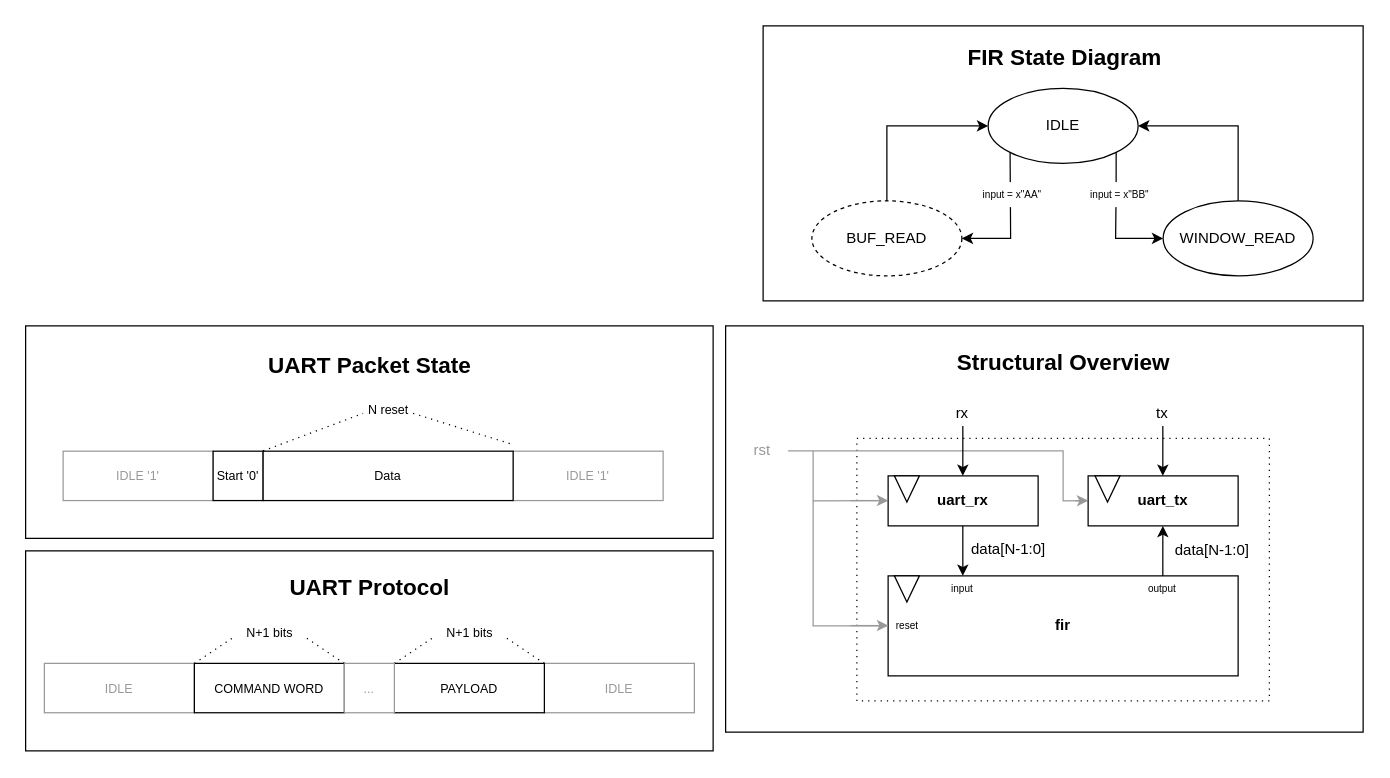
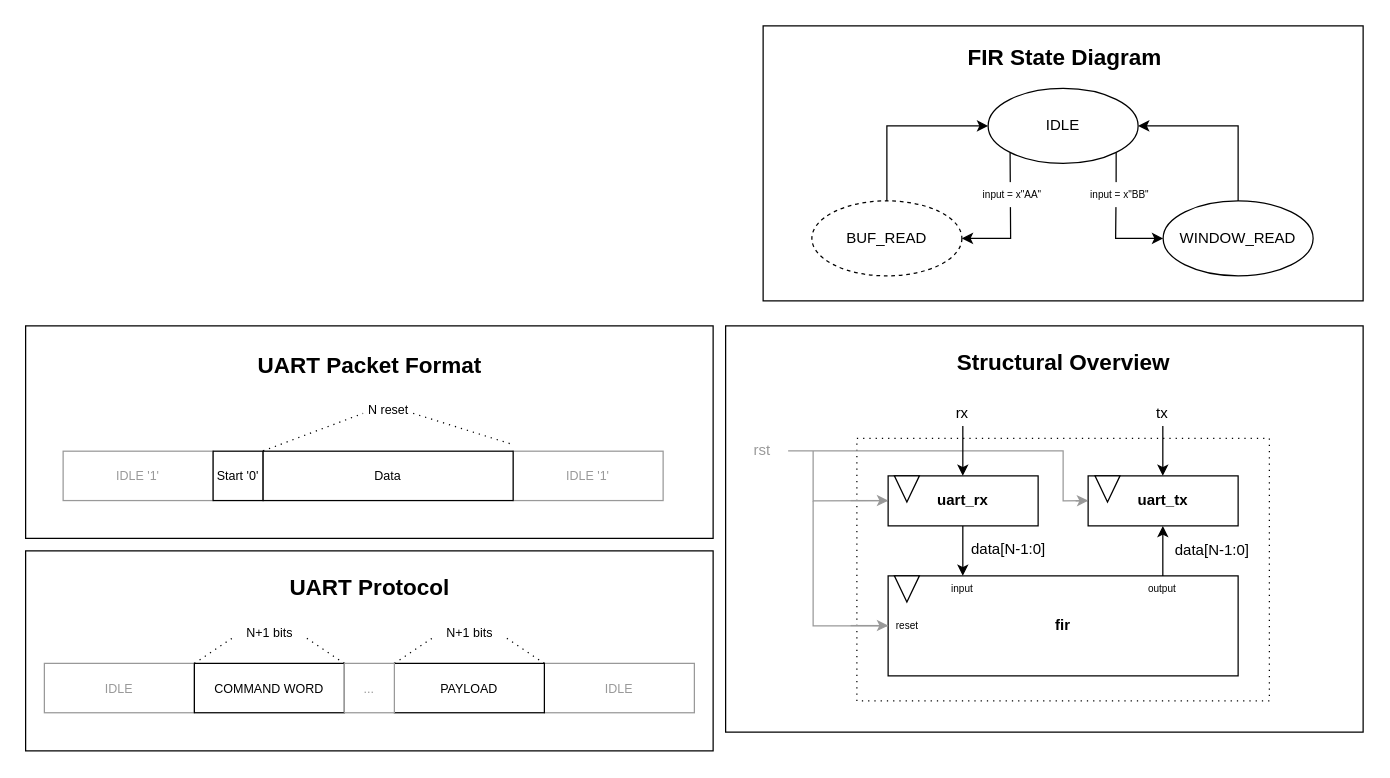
(370, 366) -> (370, 366)
